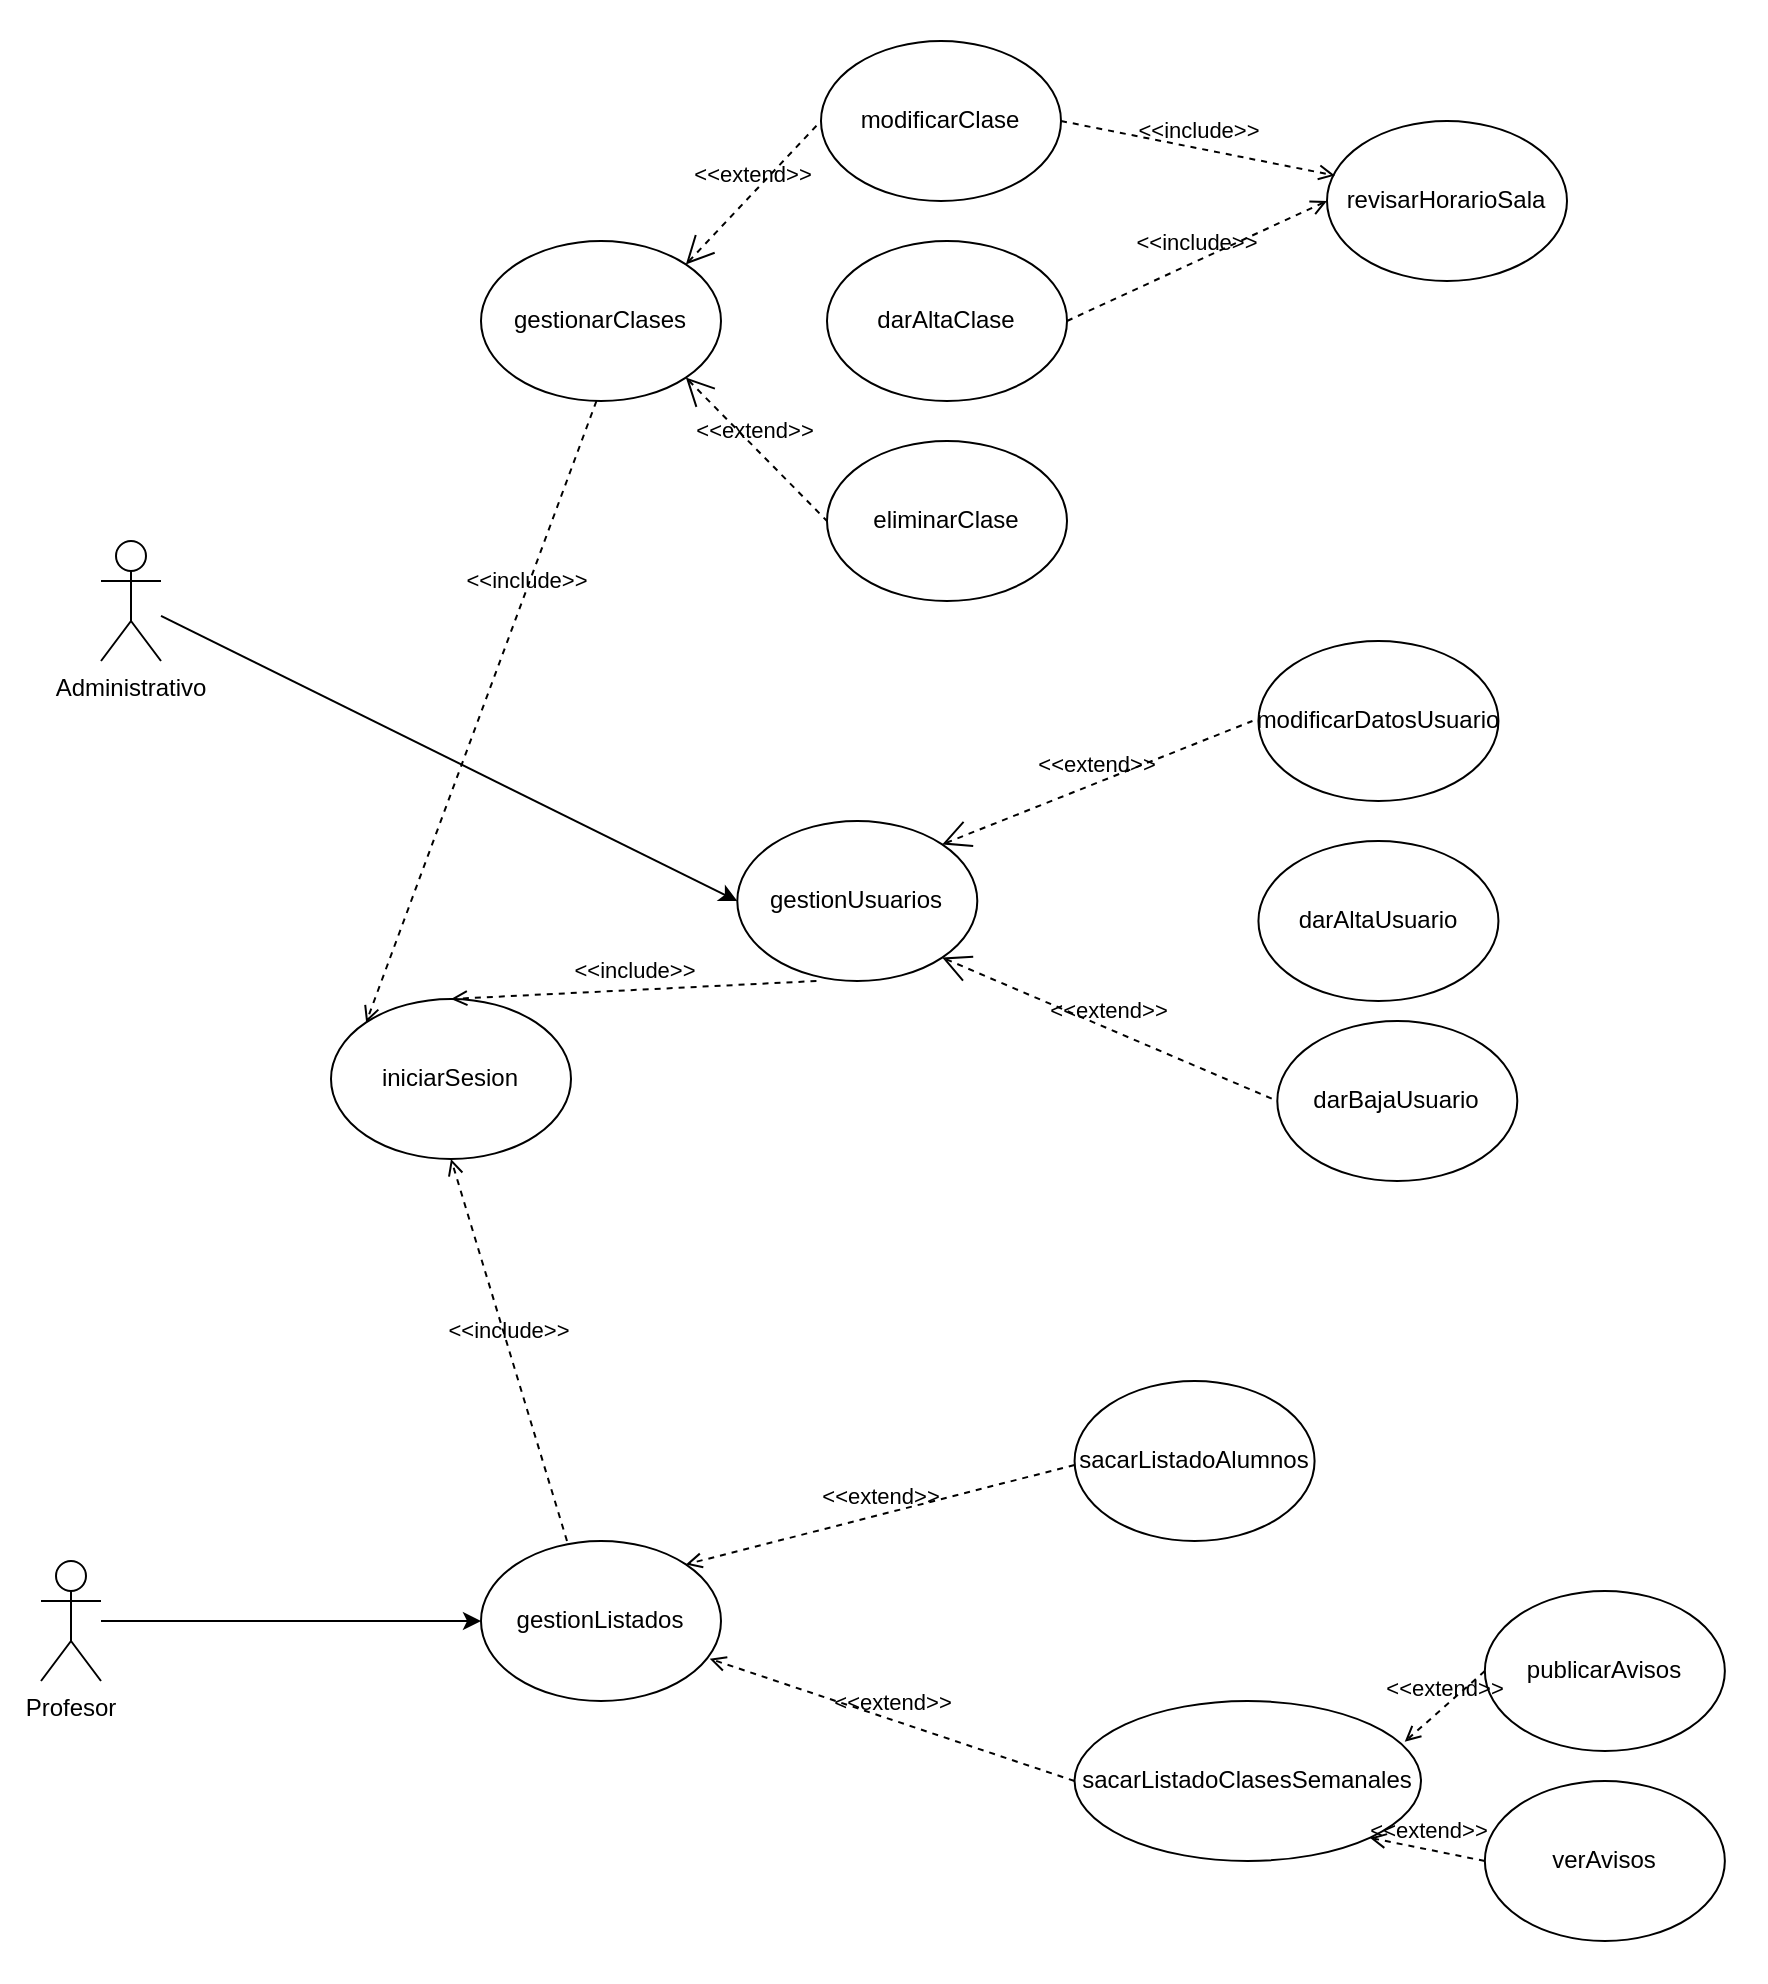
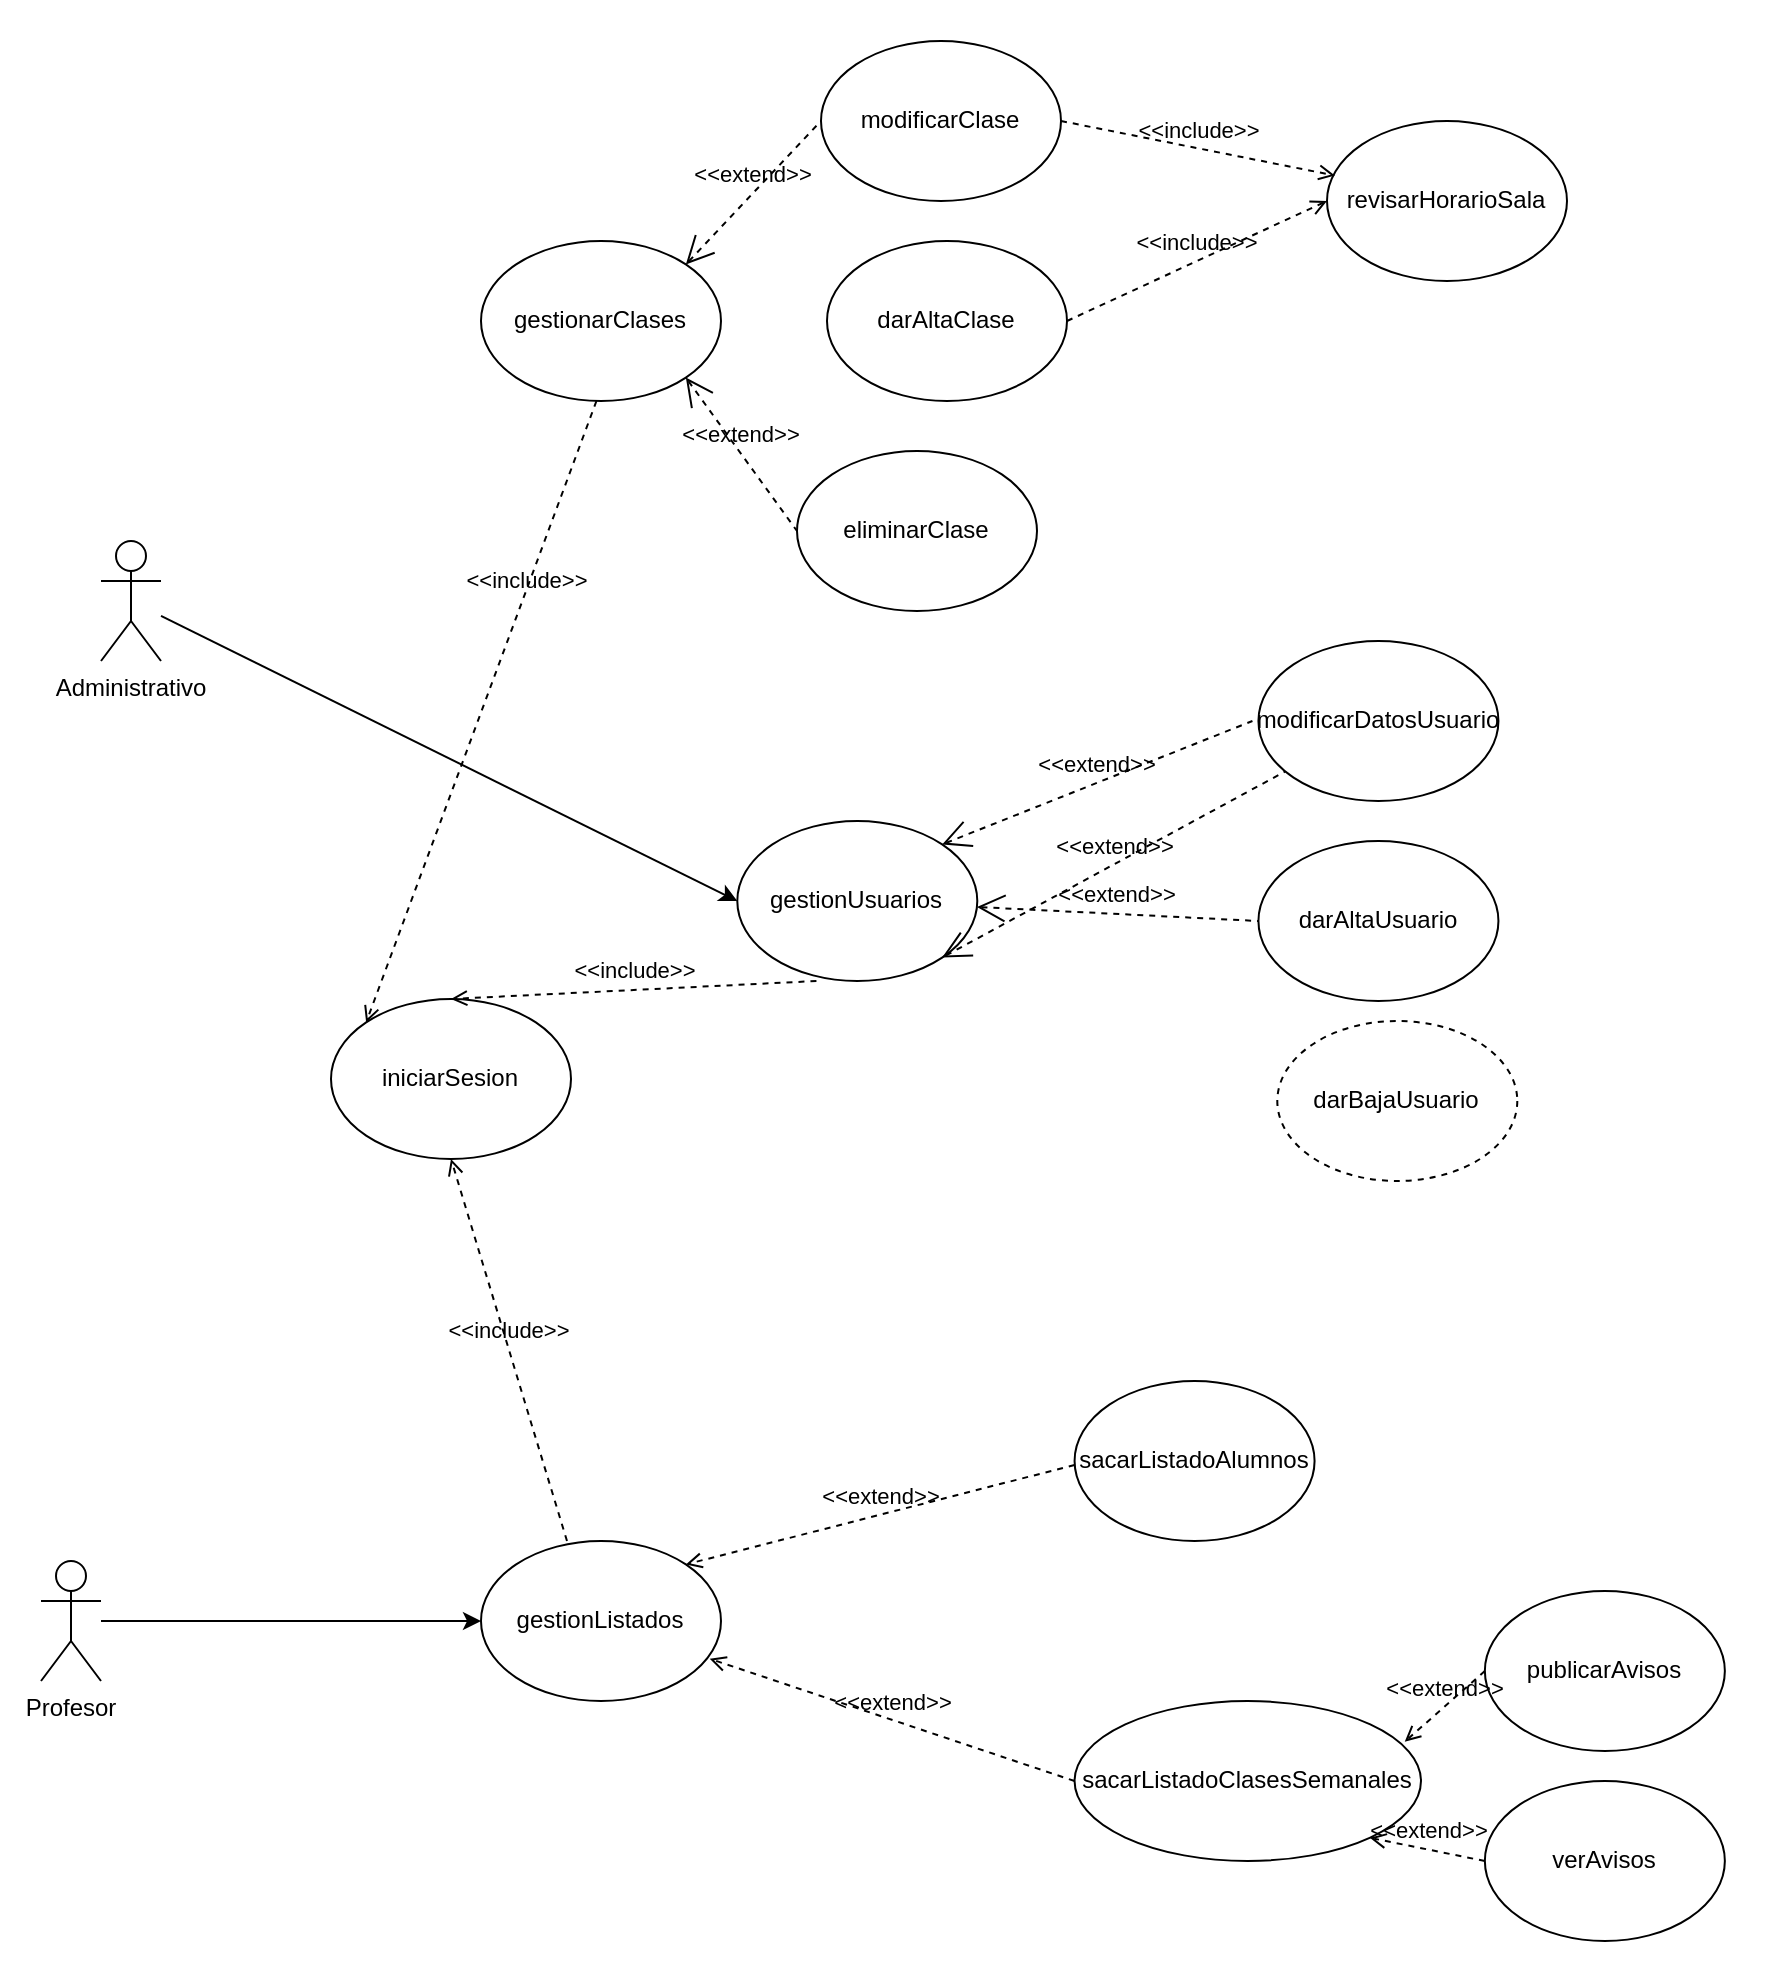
(947, 521) -> (917, 531)
none -> (1144, 915)
(1112, 1030) -> (1160, 839)
(1397, 1101) -> (1397, 1101)
